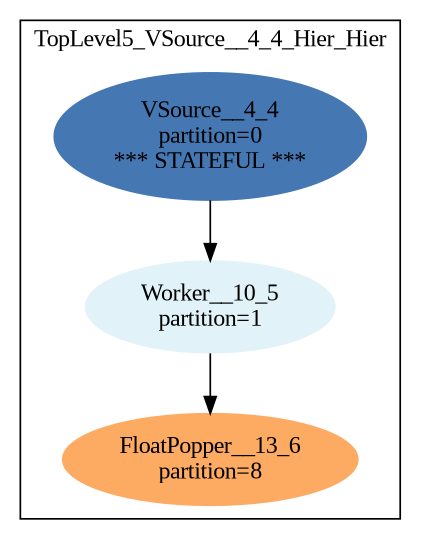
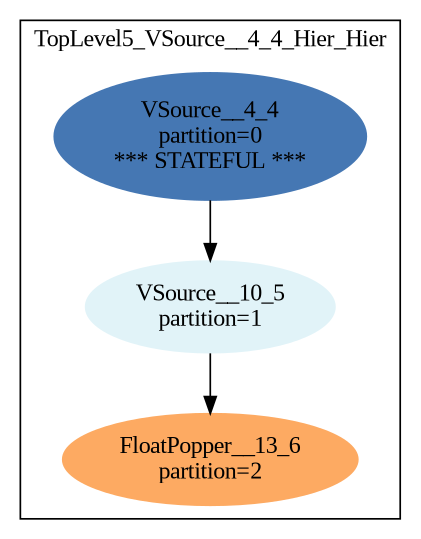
(210, 307) -> (210, 307)
(210, 459) -> (210, 459)
